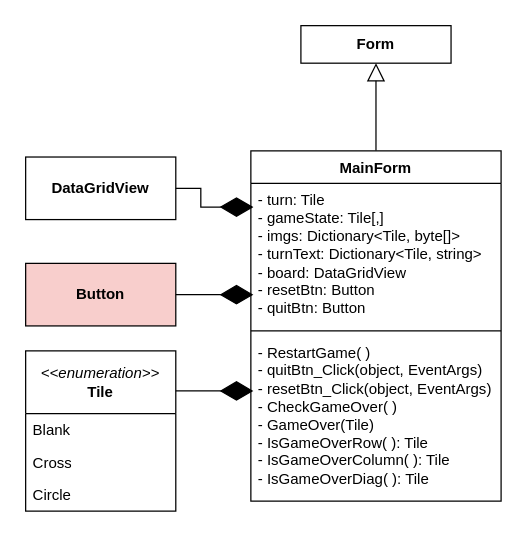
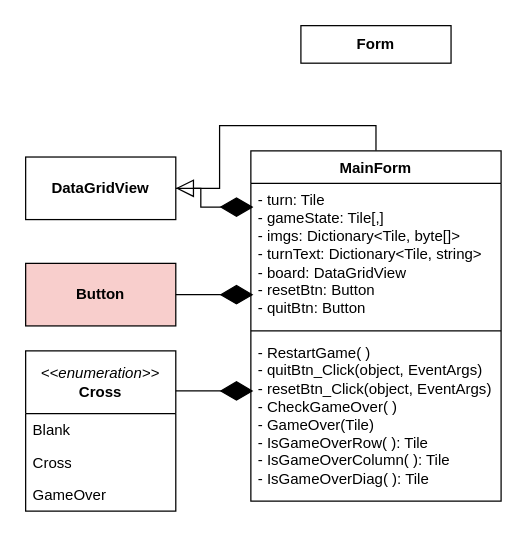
(376, 104) -> (259, 126)
(101, 382) -> (101, 382)
(54, 496) -> (67, 496)
